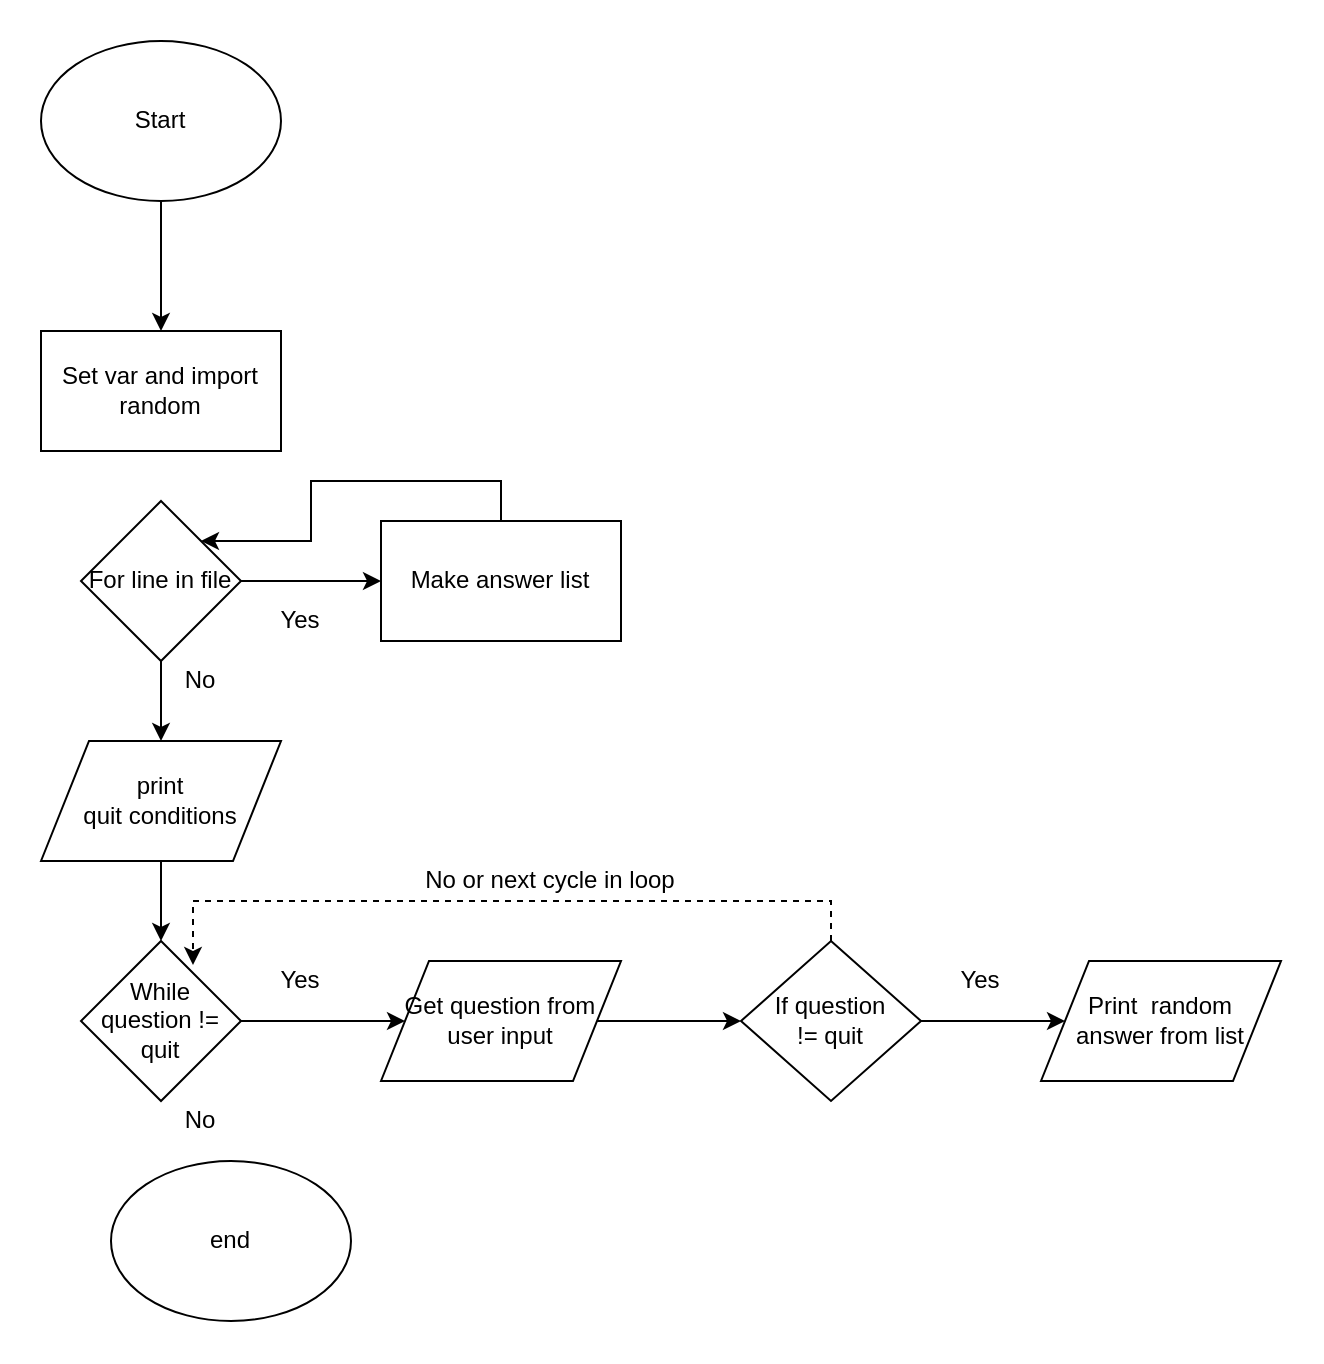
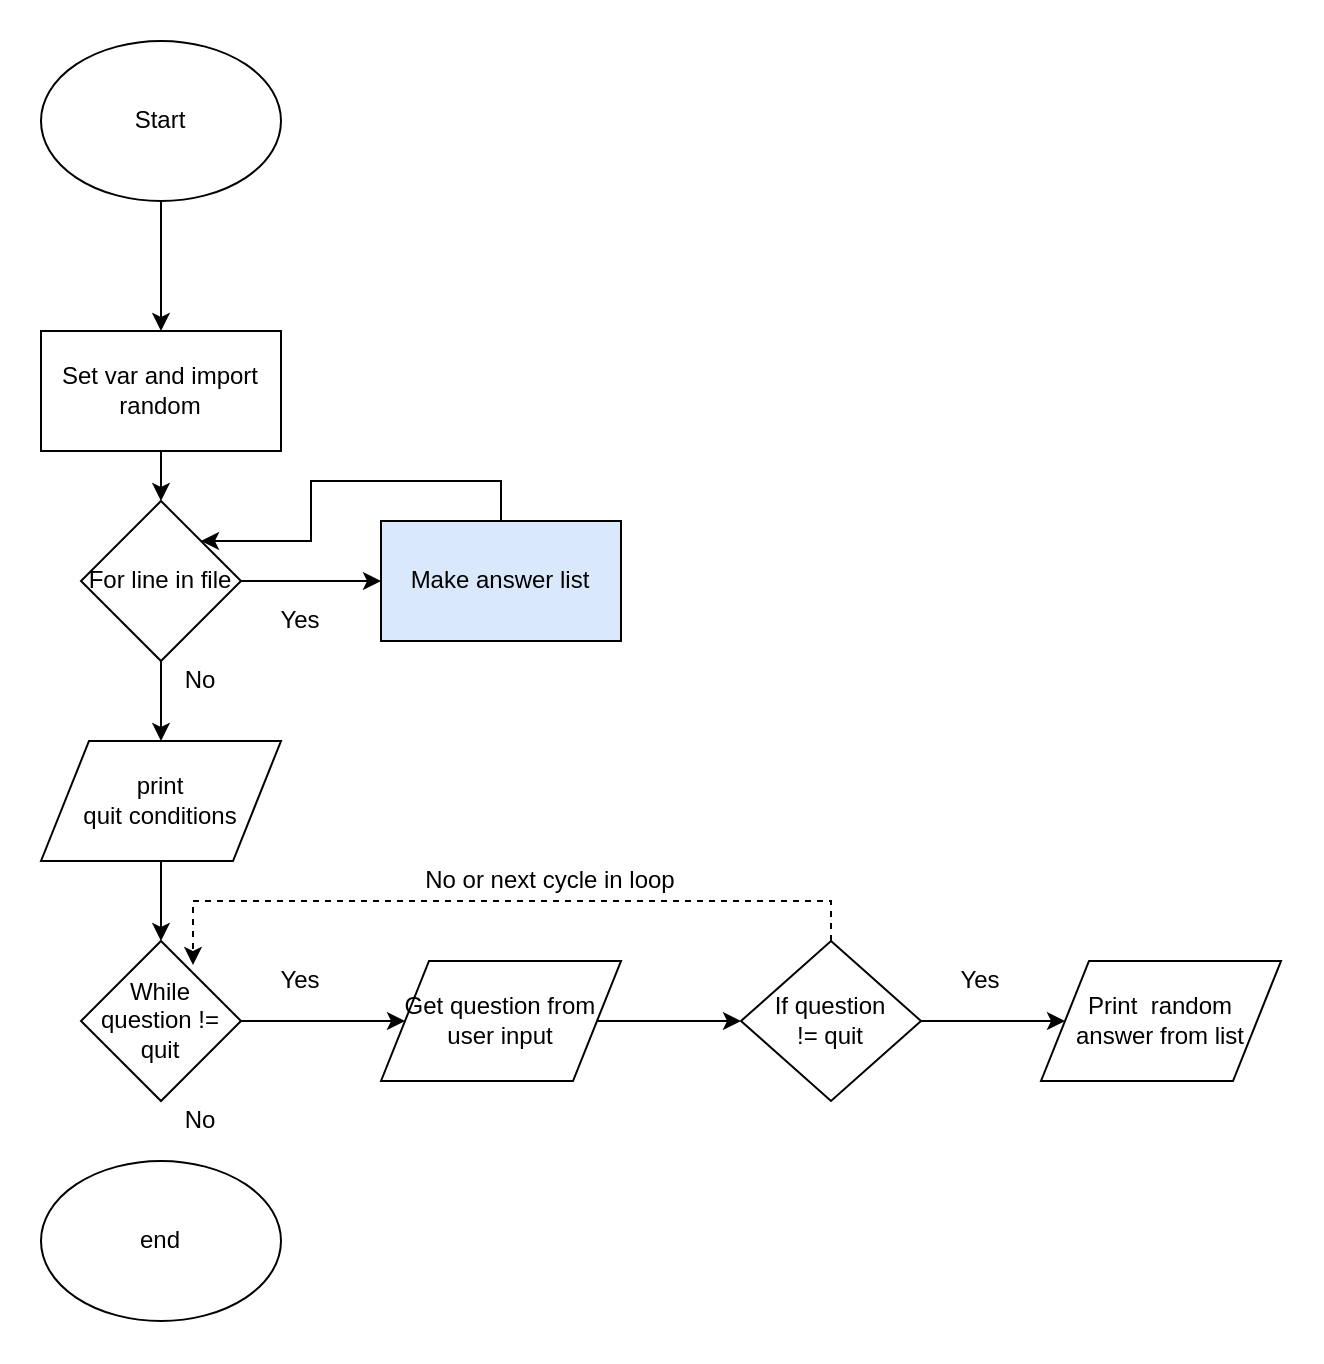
none -> (161, 483)
(501, 581) -> (501, 581)
(231, 1241) -> (161, 1241)
